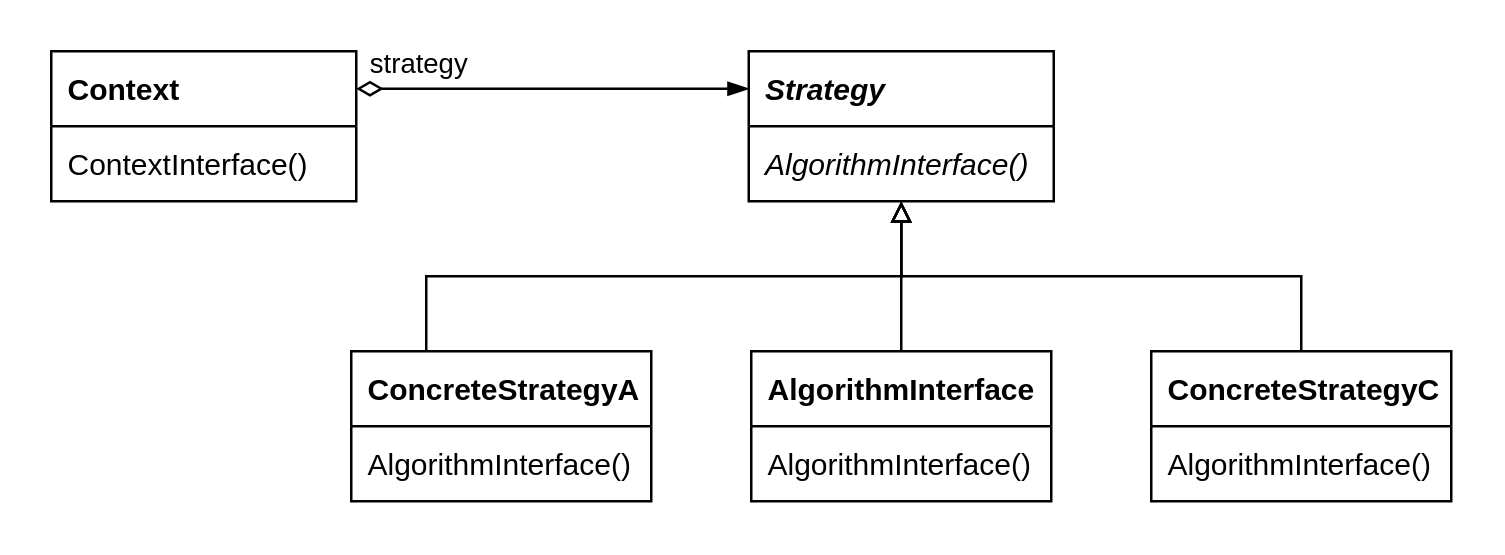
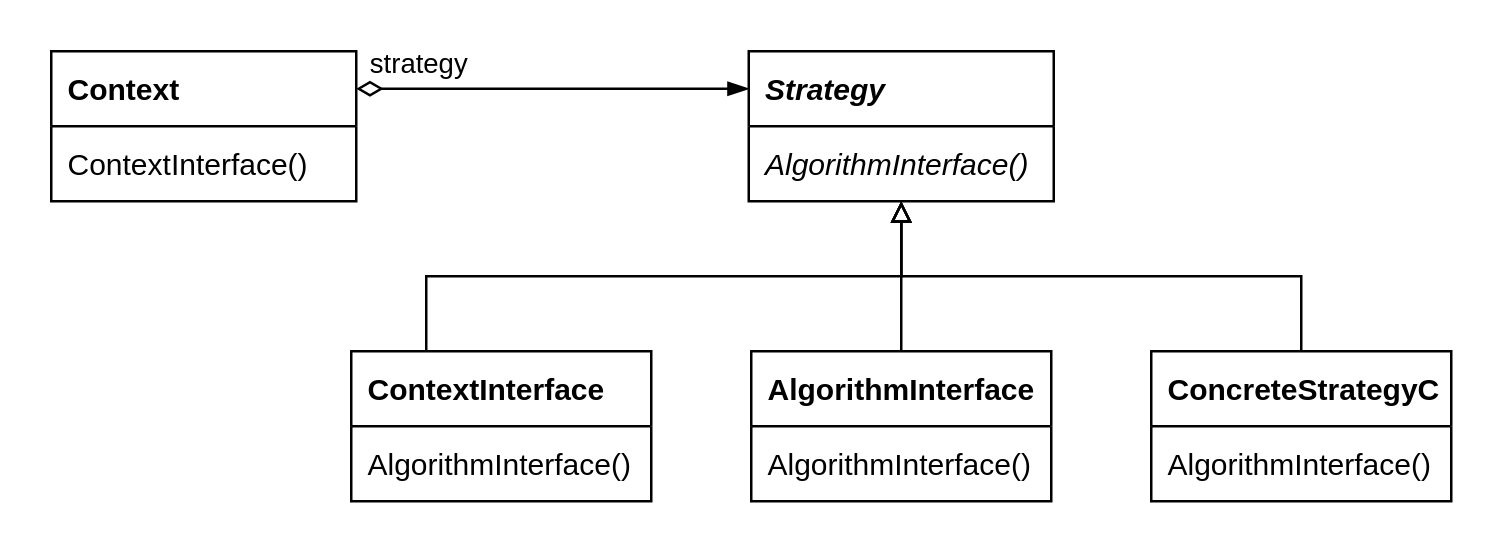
(510, 390) -> (502, 390)
